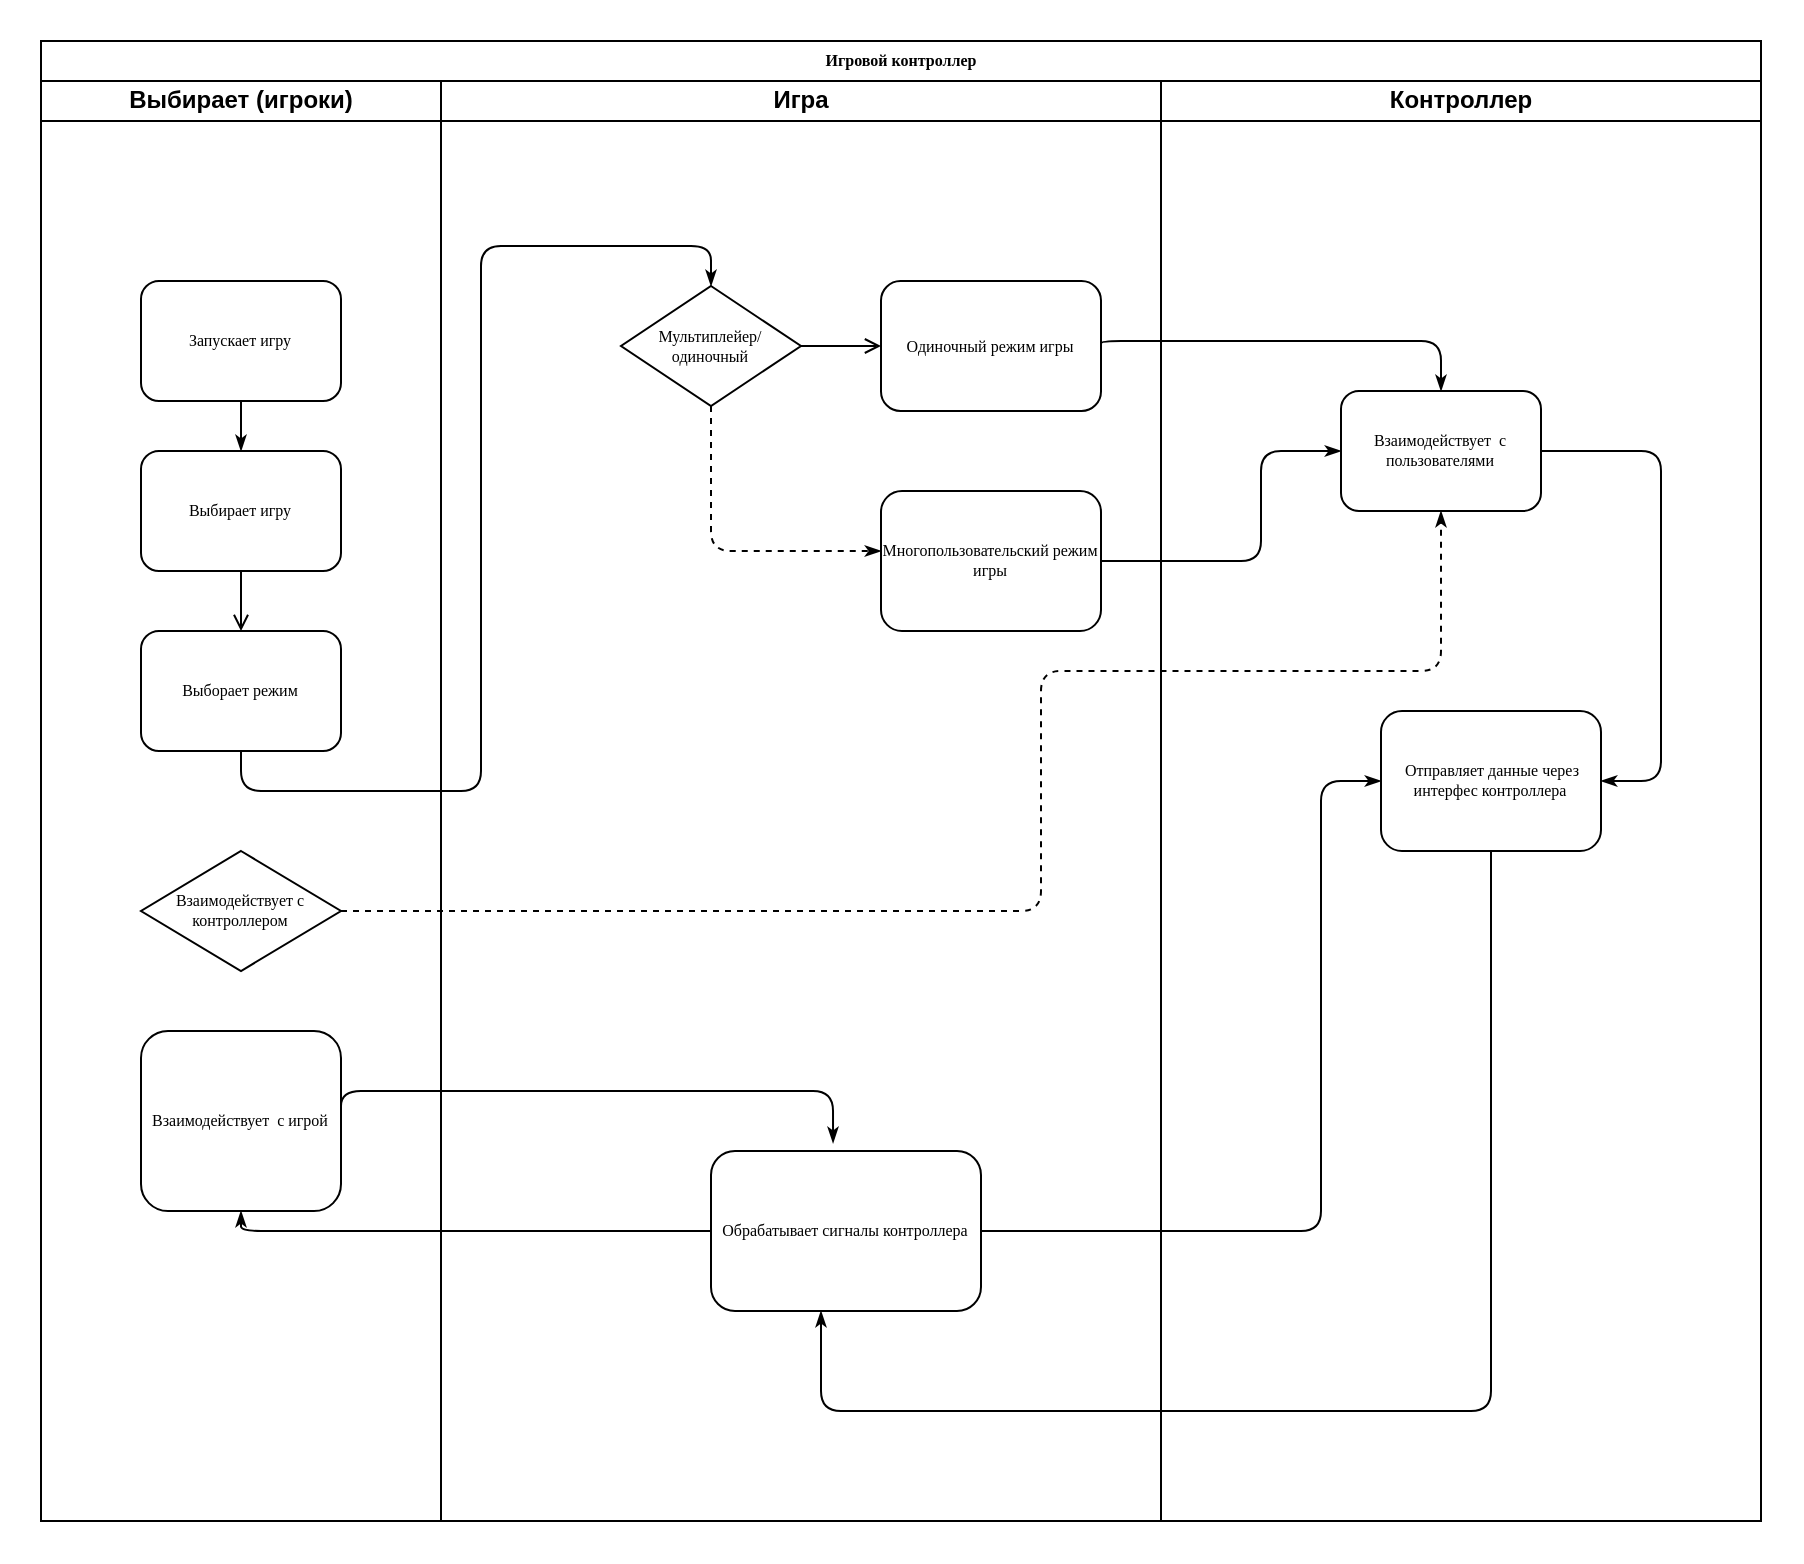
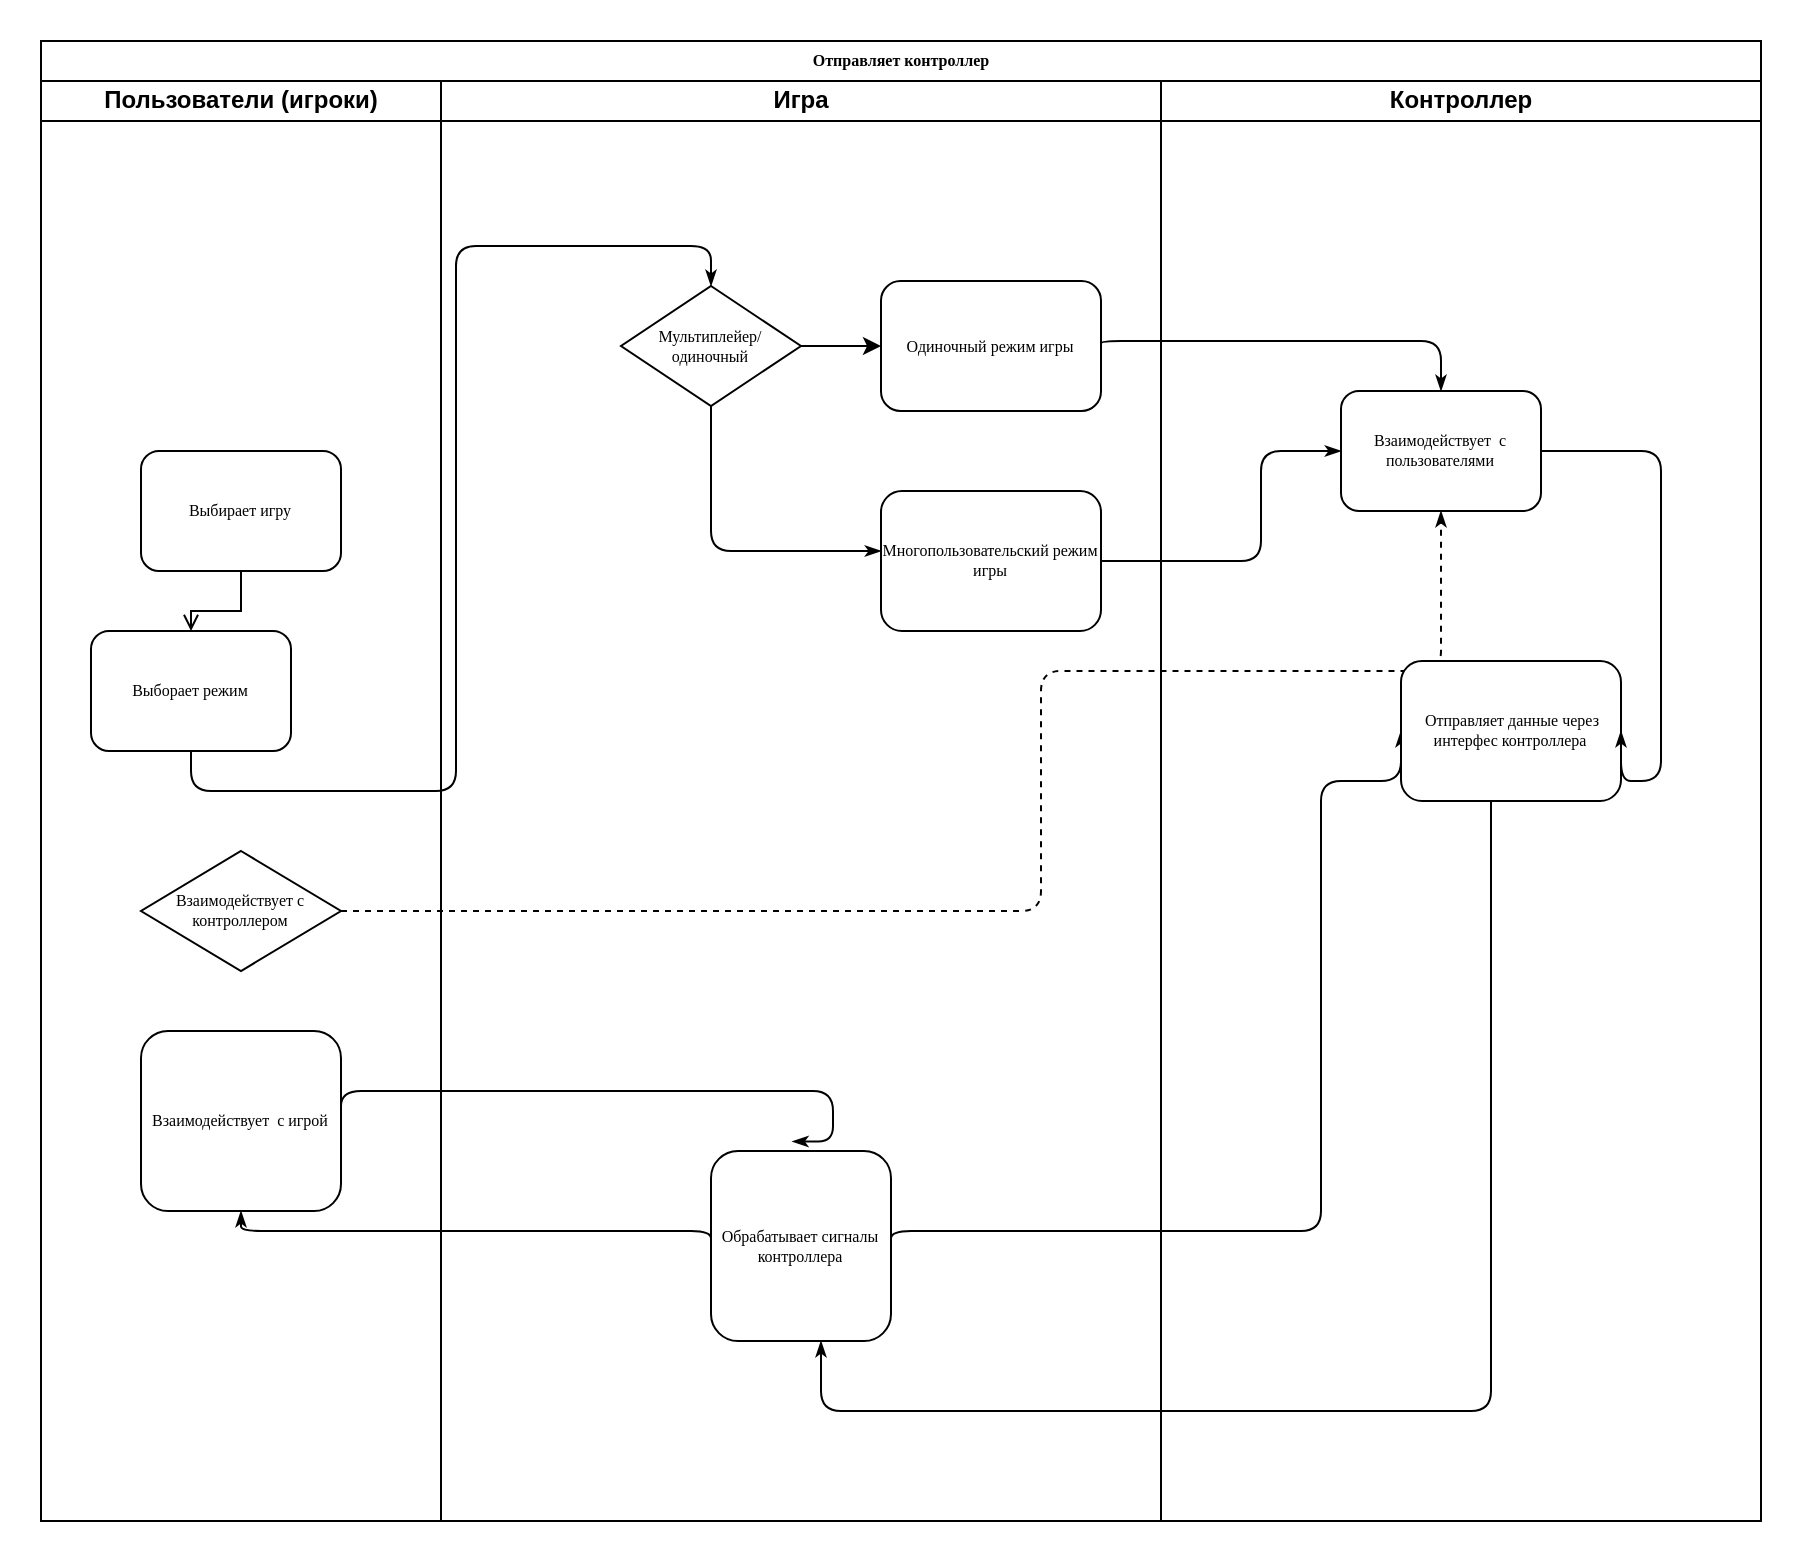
(902, 61) -> (902, 61)
(242, 101) -> (242, 101)
(241, 341) -> none
(868, 346) -> (866, 346)
(241, 427) -> none
(722, 550) -> (722, 550)
(241, 691) -> (191, 691)
(1491, 781) -> (1511, 731)
(846, 1231) -> (801, 1246)
